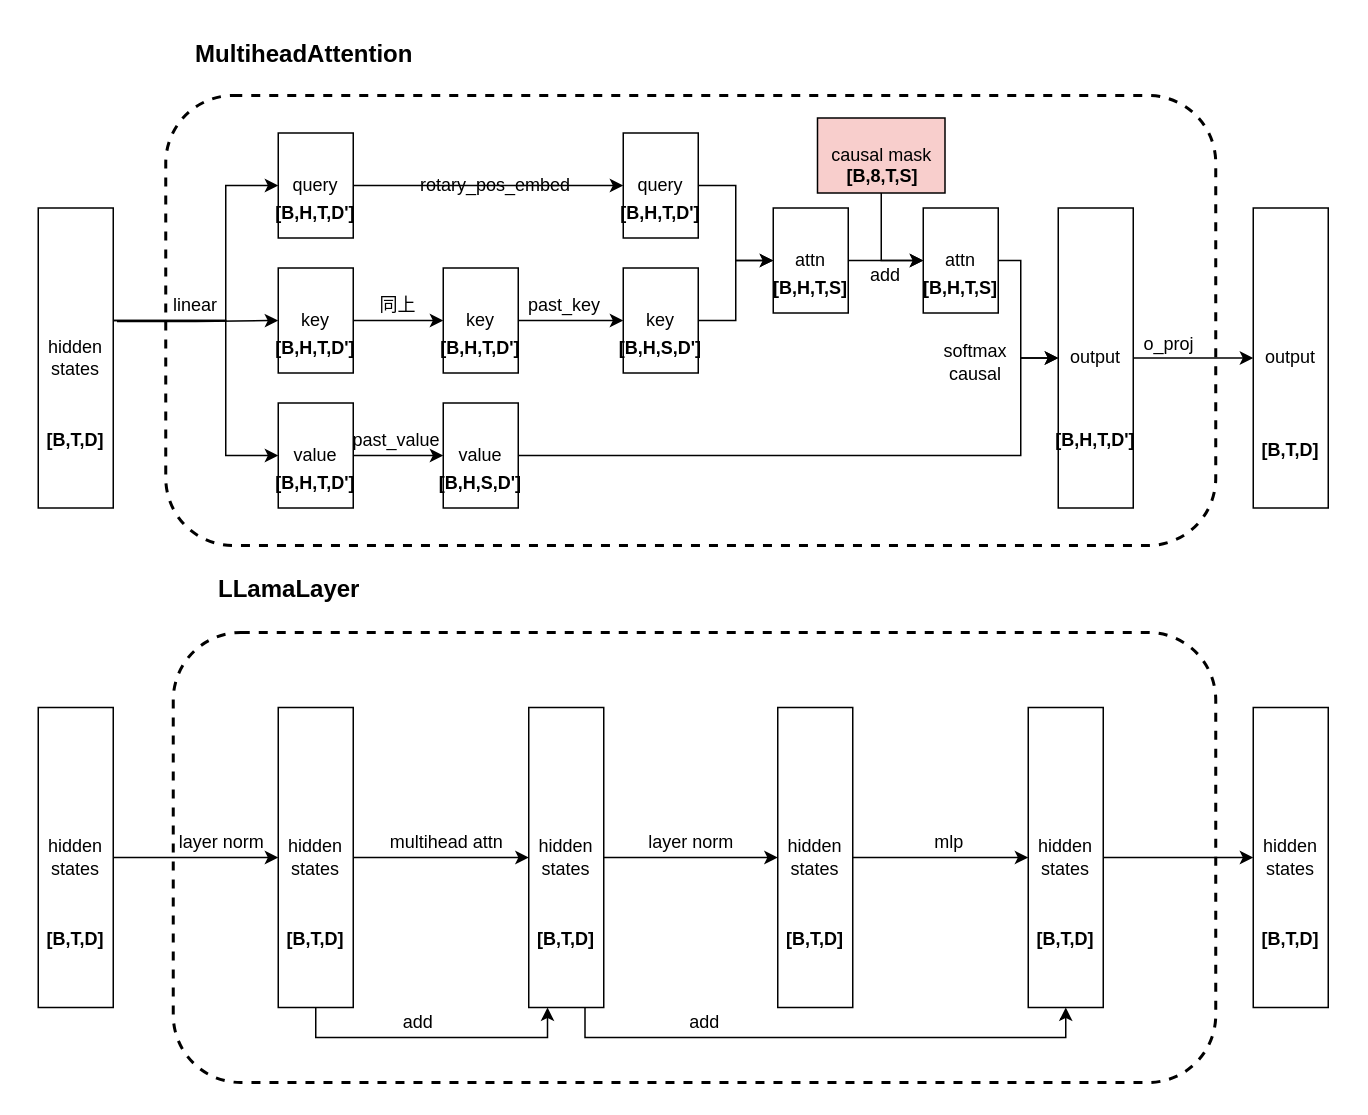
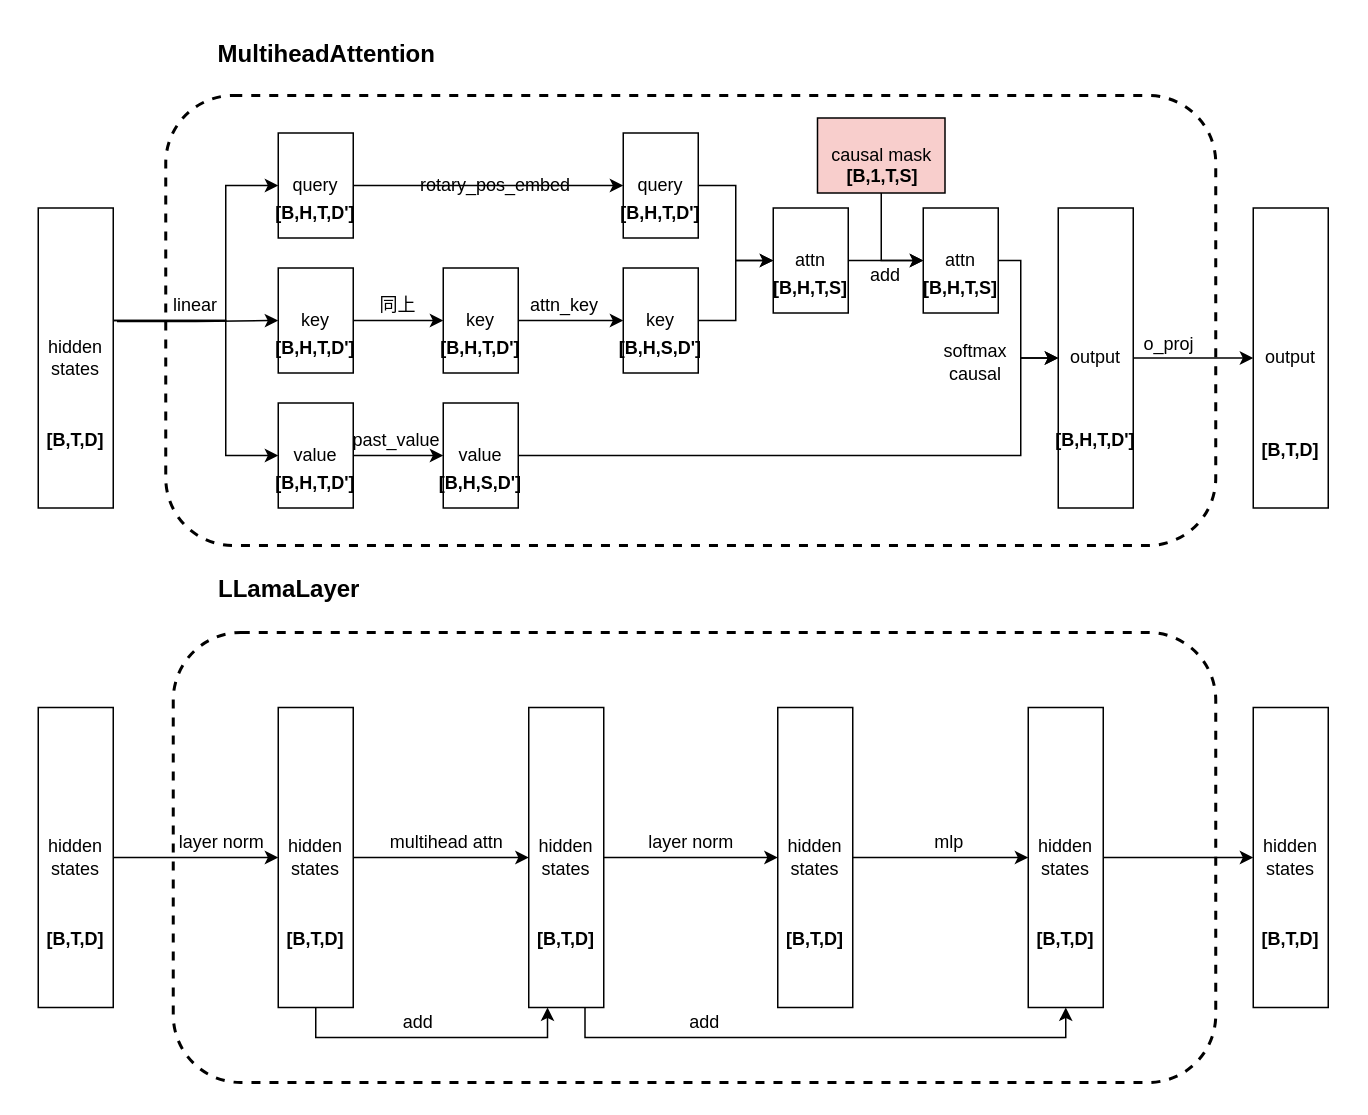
(305, 53) -> (327, 53)
(883, 176) -> (883, 176)
(565, 305) -> (565, 305)
